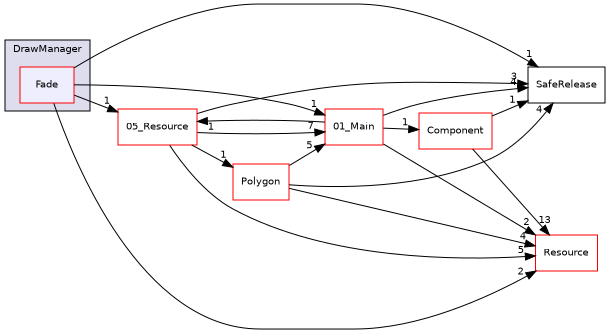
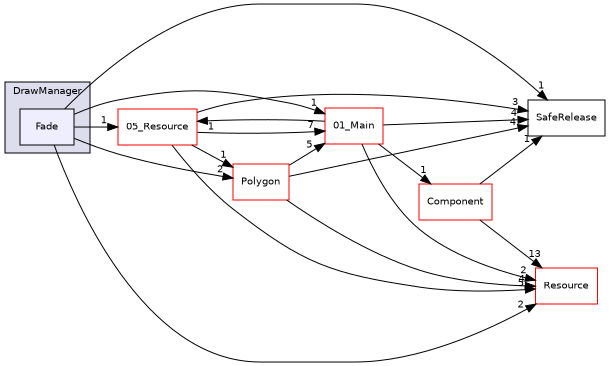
(47, 85) -> (47, 127)
none -> (147, 162)
